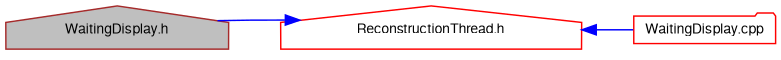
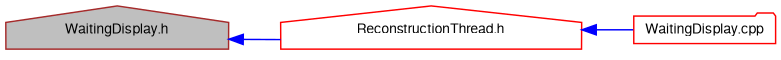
(251, 20) -> (262, 40)
